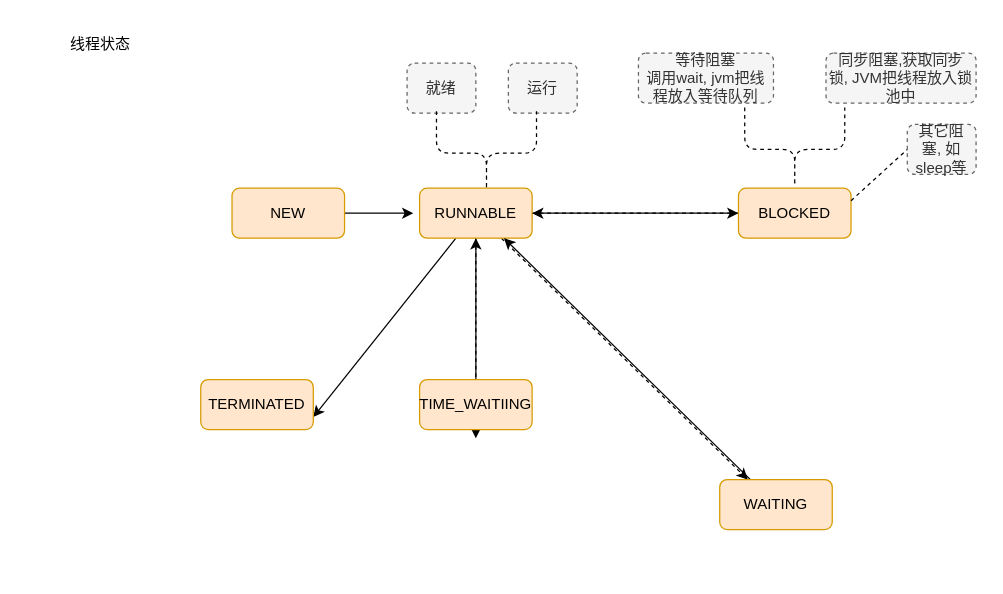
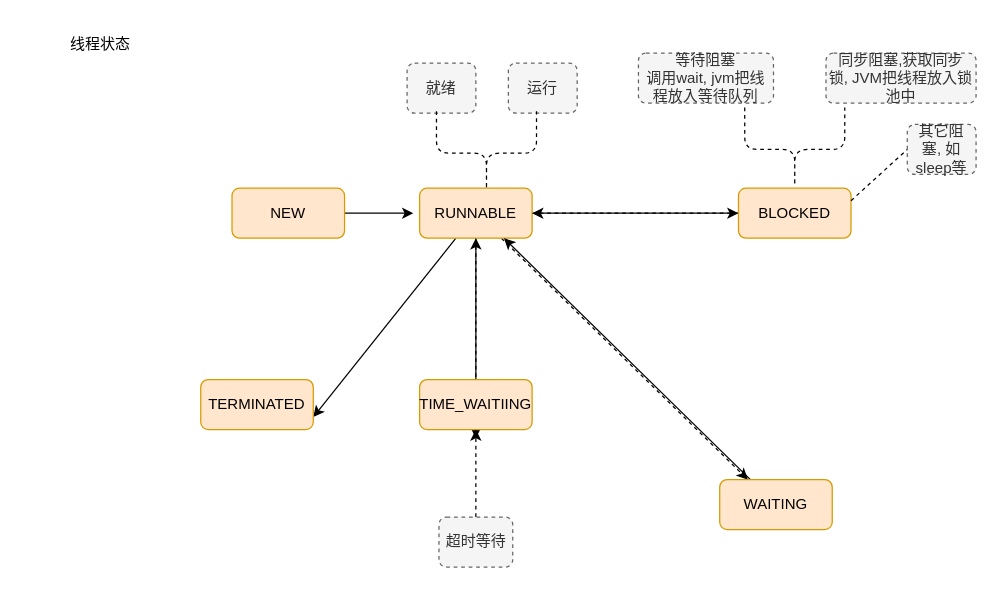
none -> (476, 478)
none -> (476, 542)
